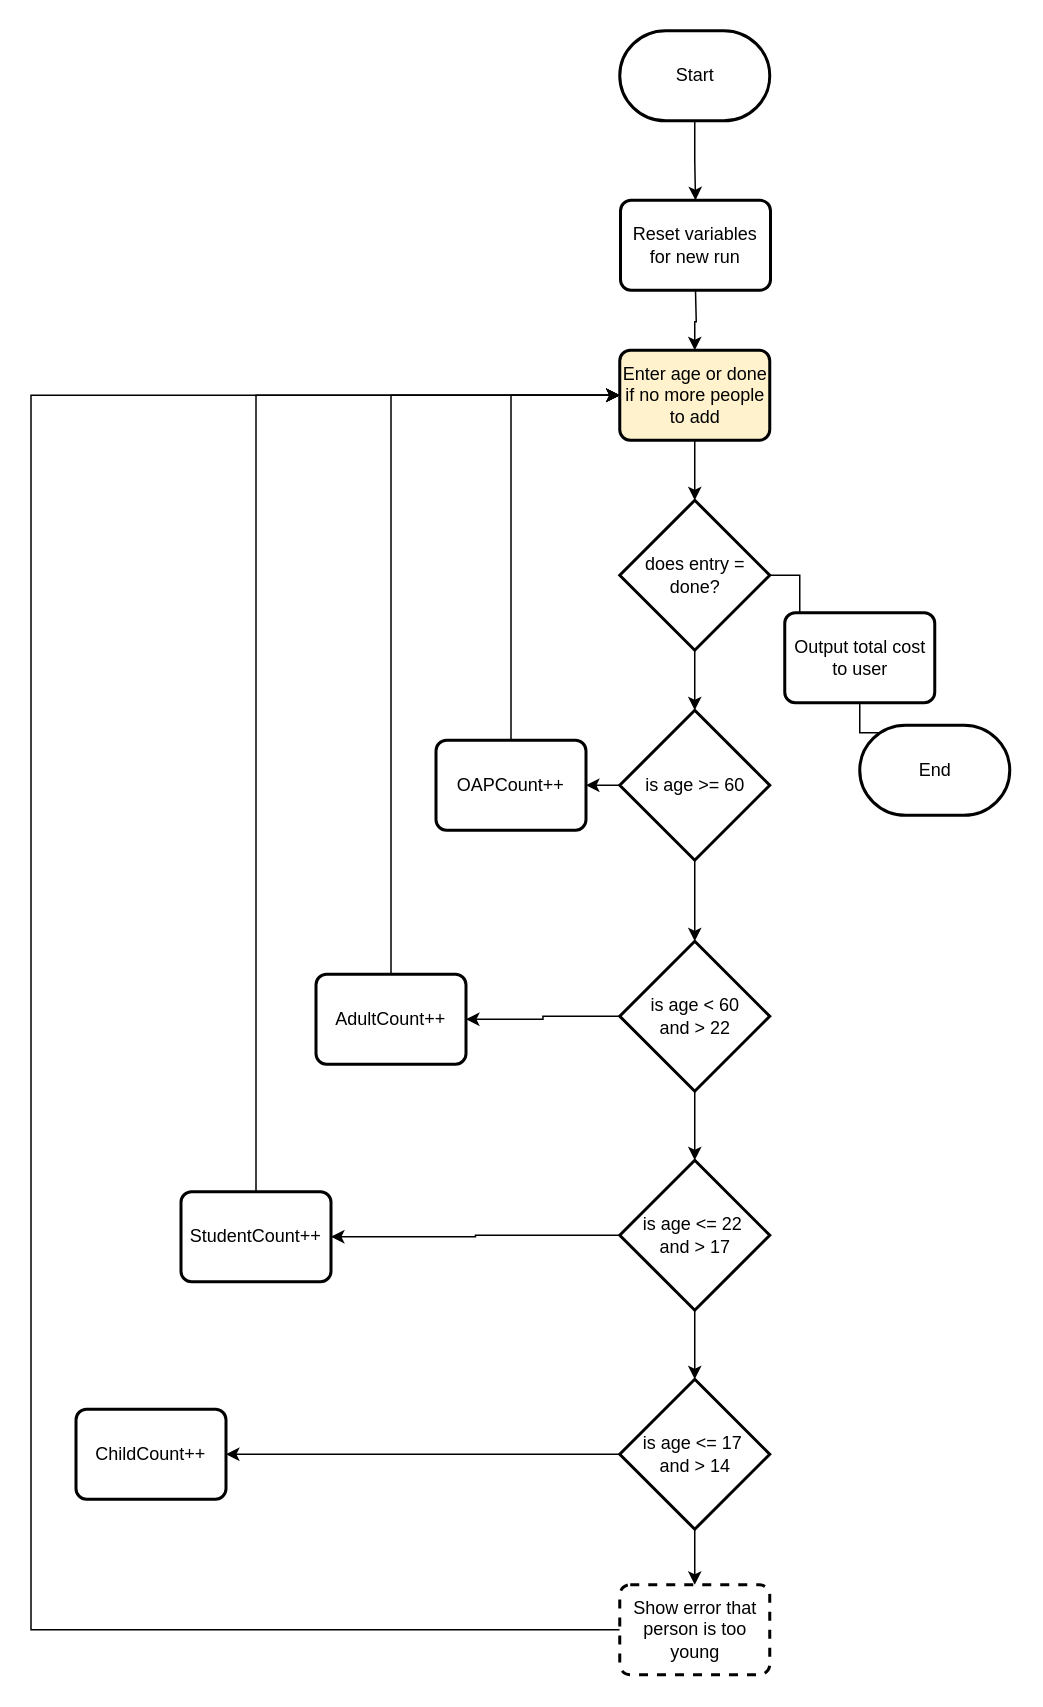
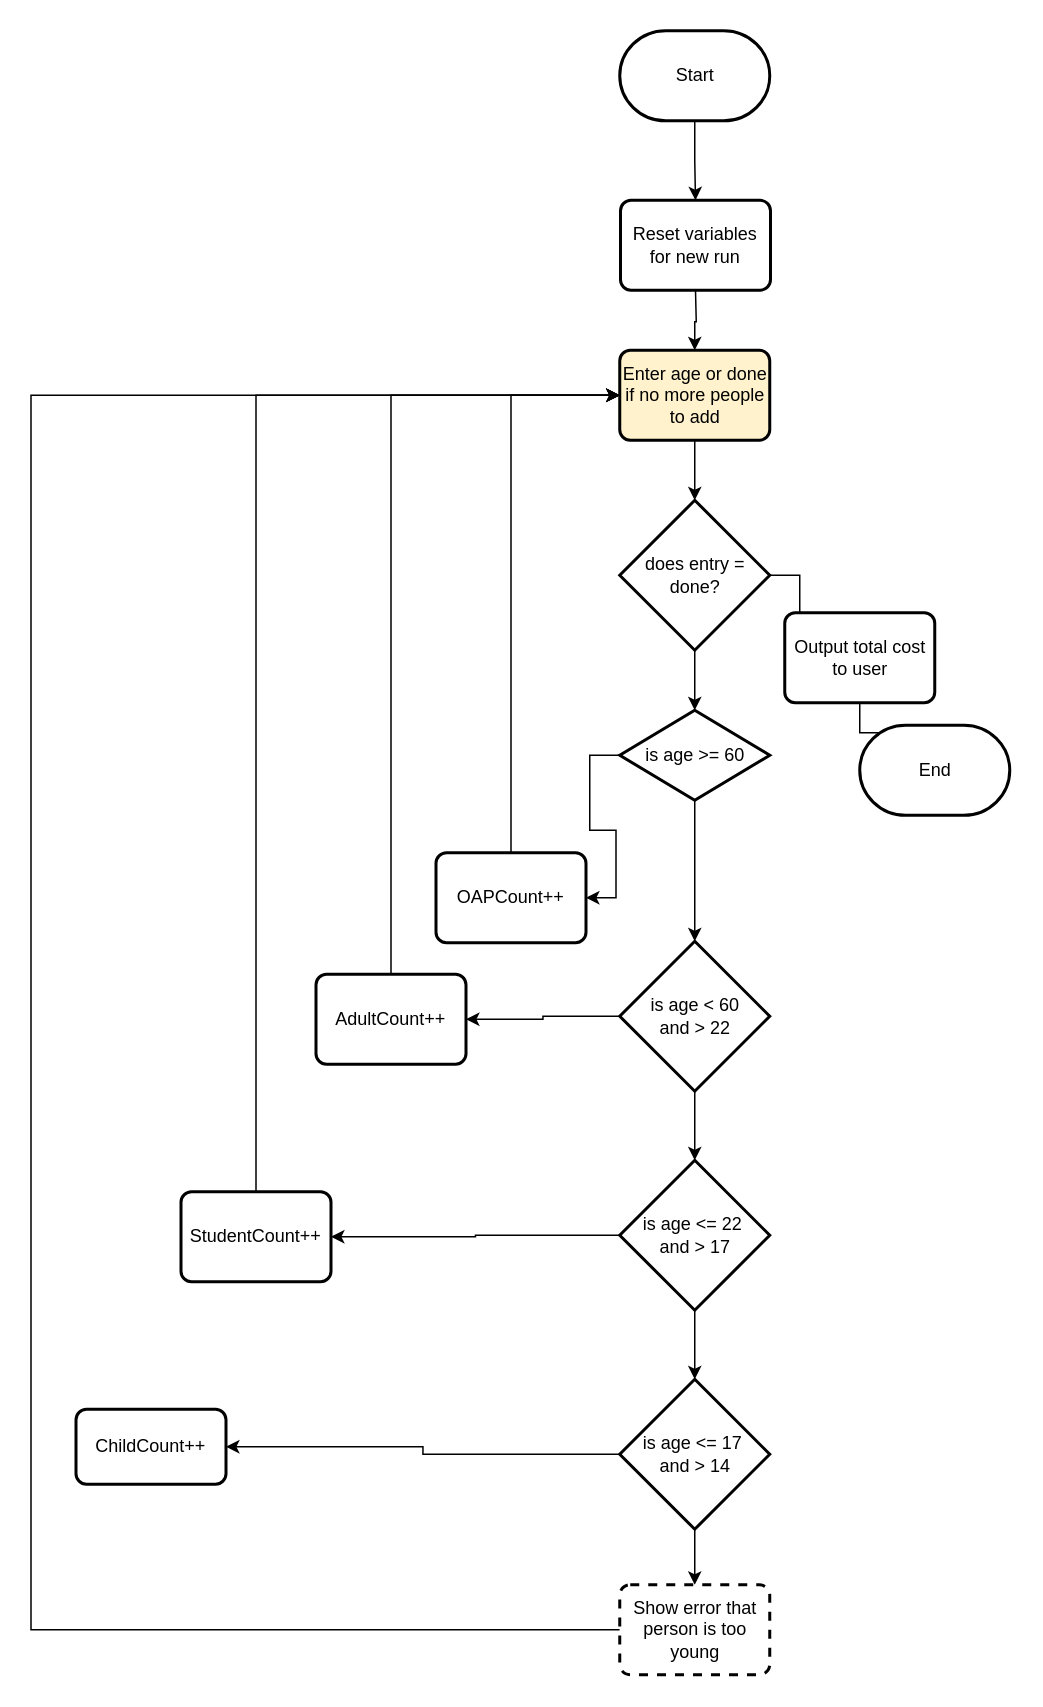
(511, 785) -> (511, 898)
(695, 785) -> (695, 755)
(151, 1454) -> (151, 1447)
